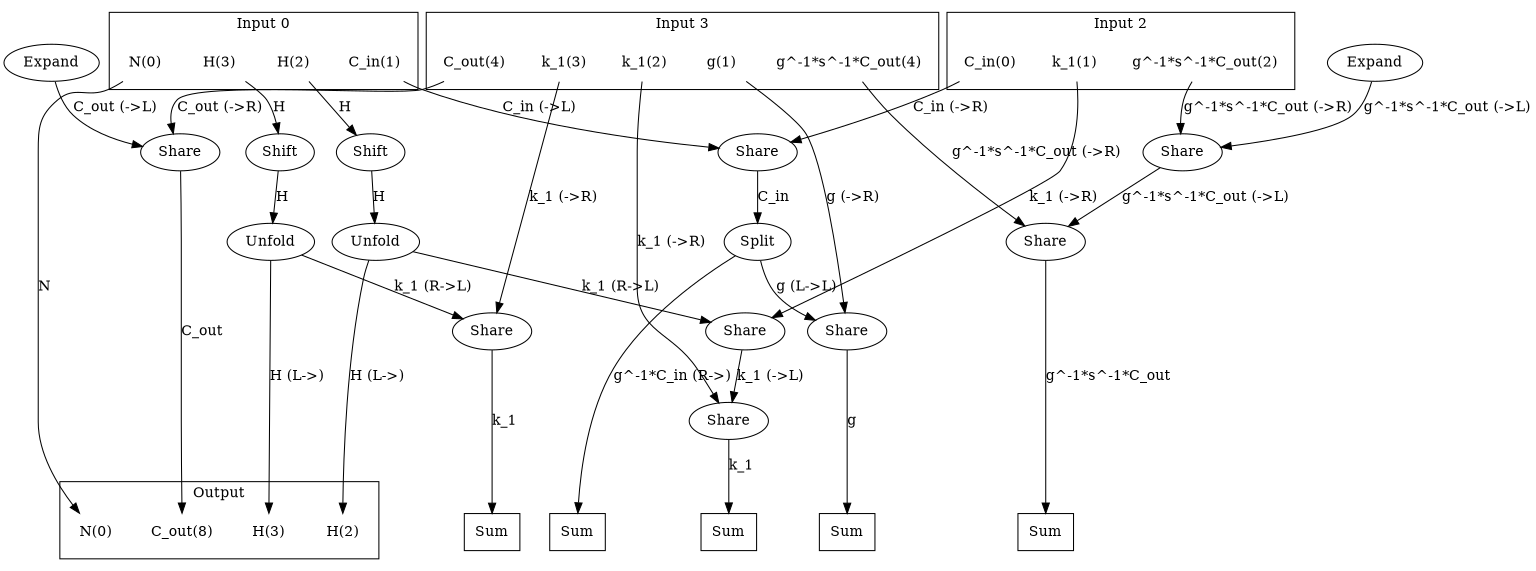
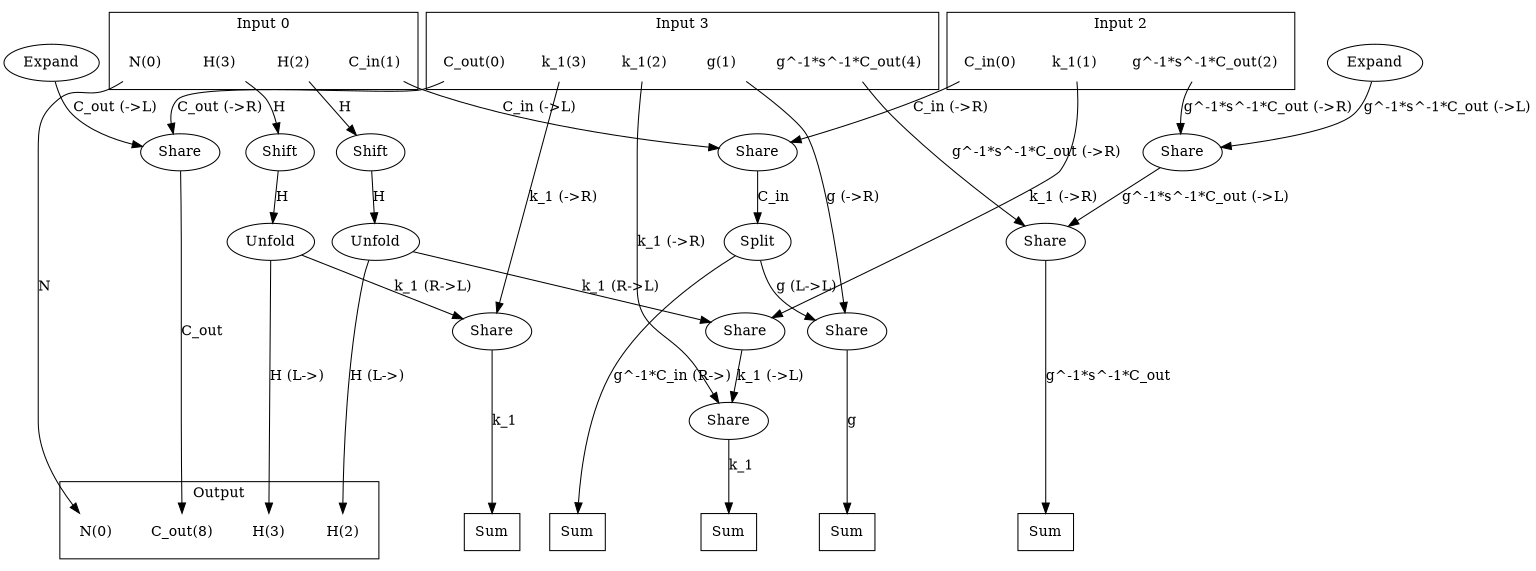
(475, 63) -> (475, 63)
